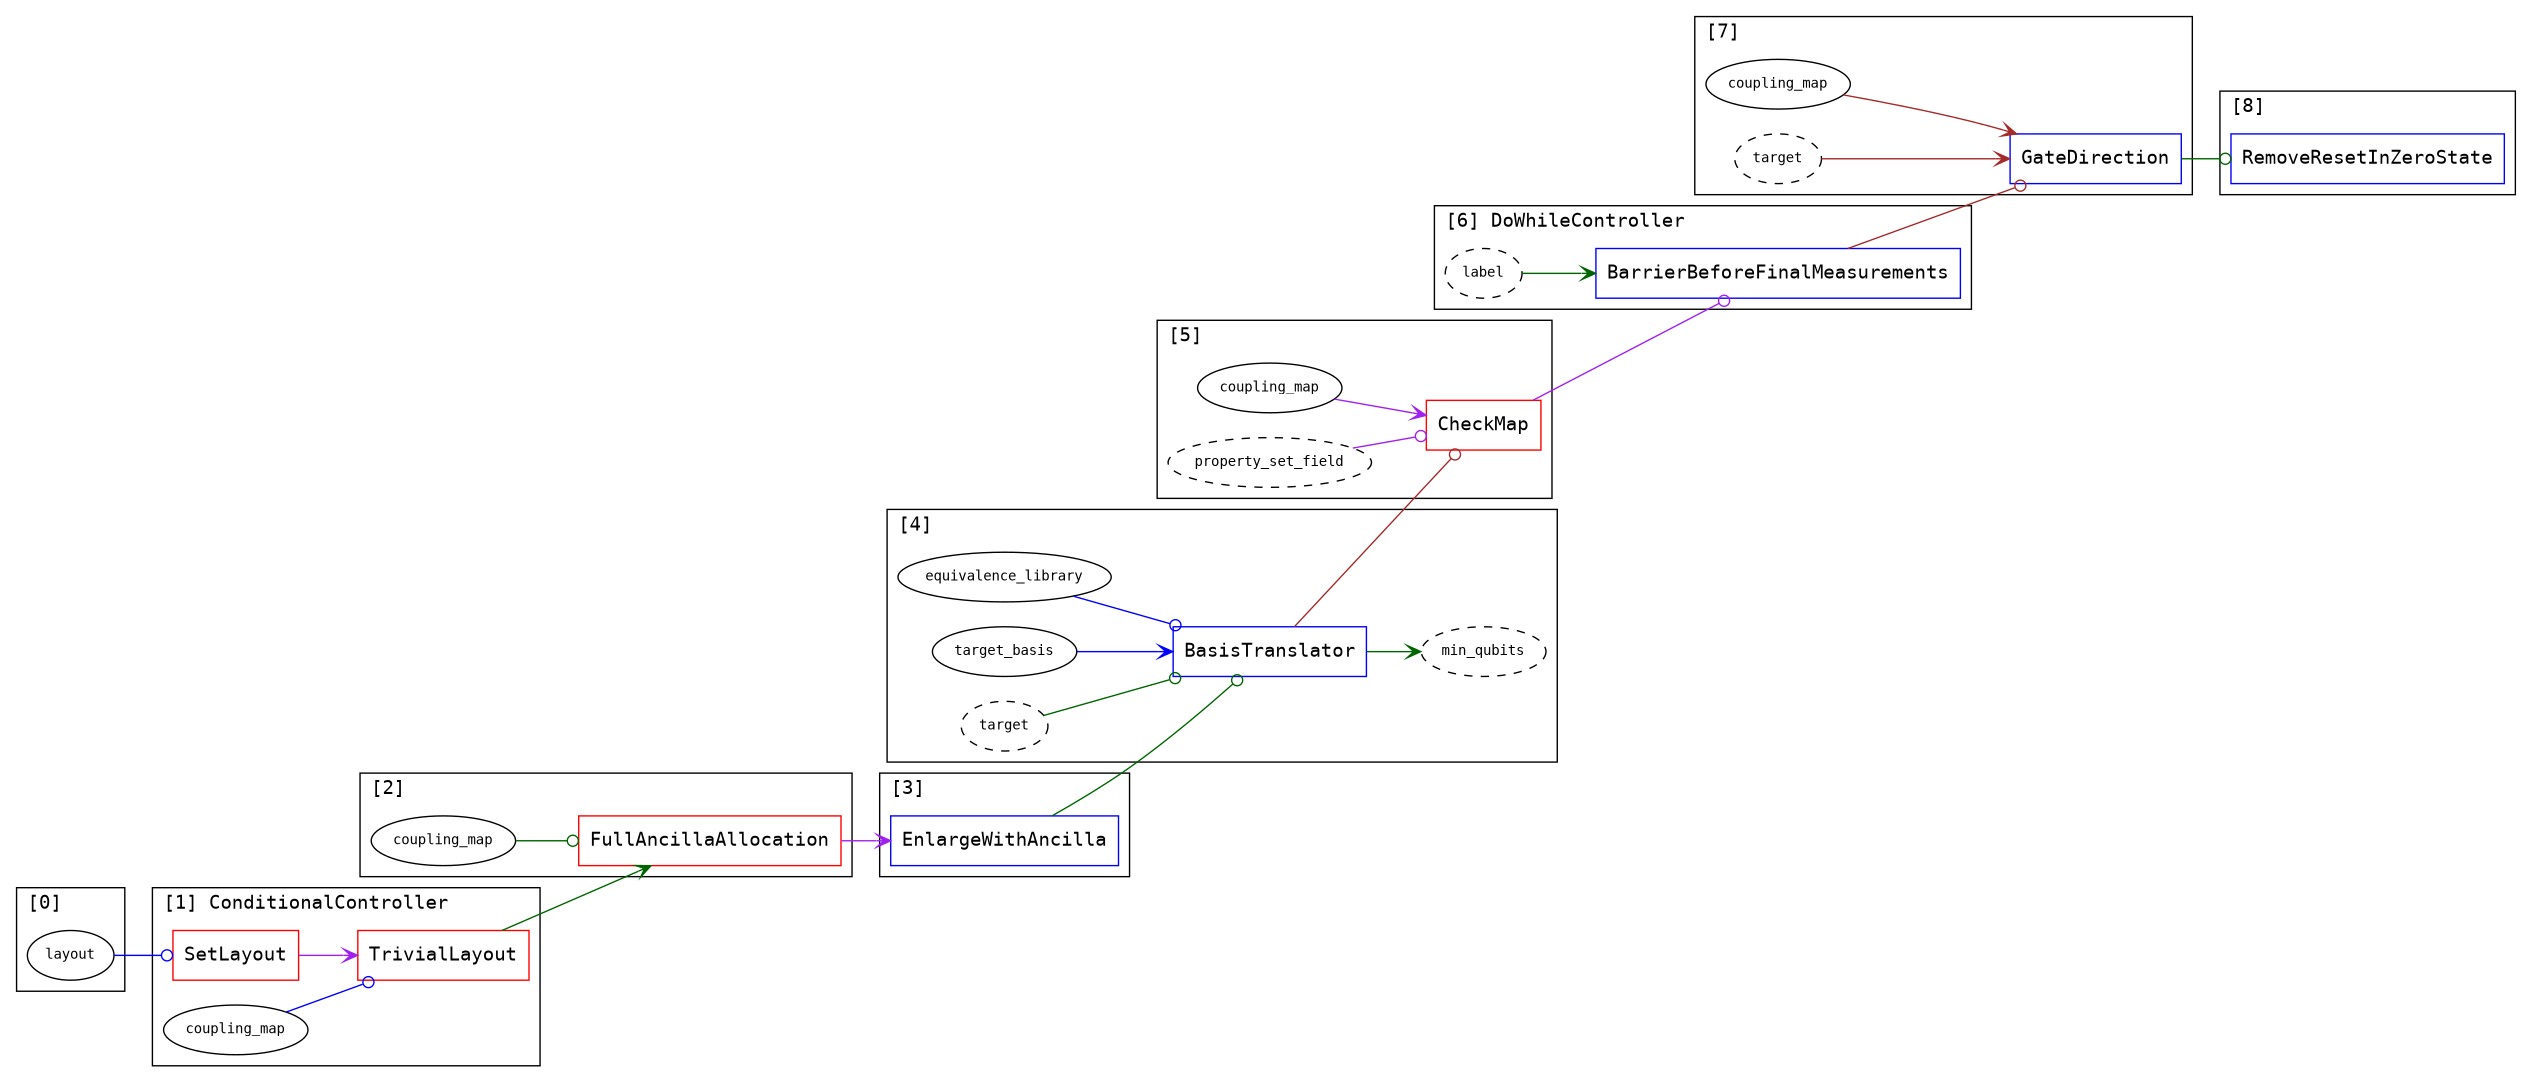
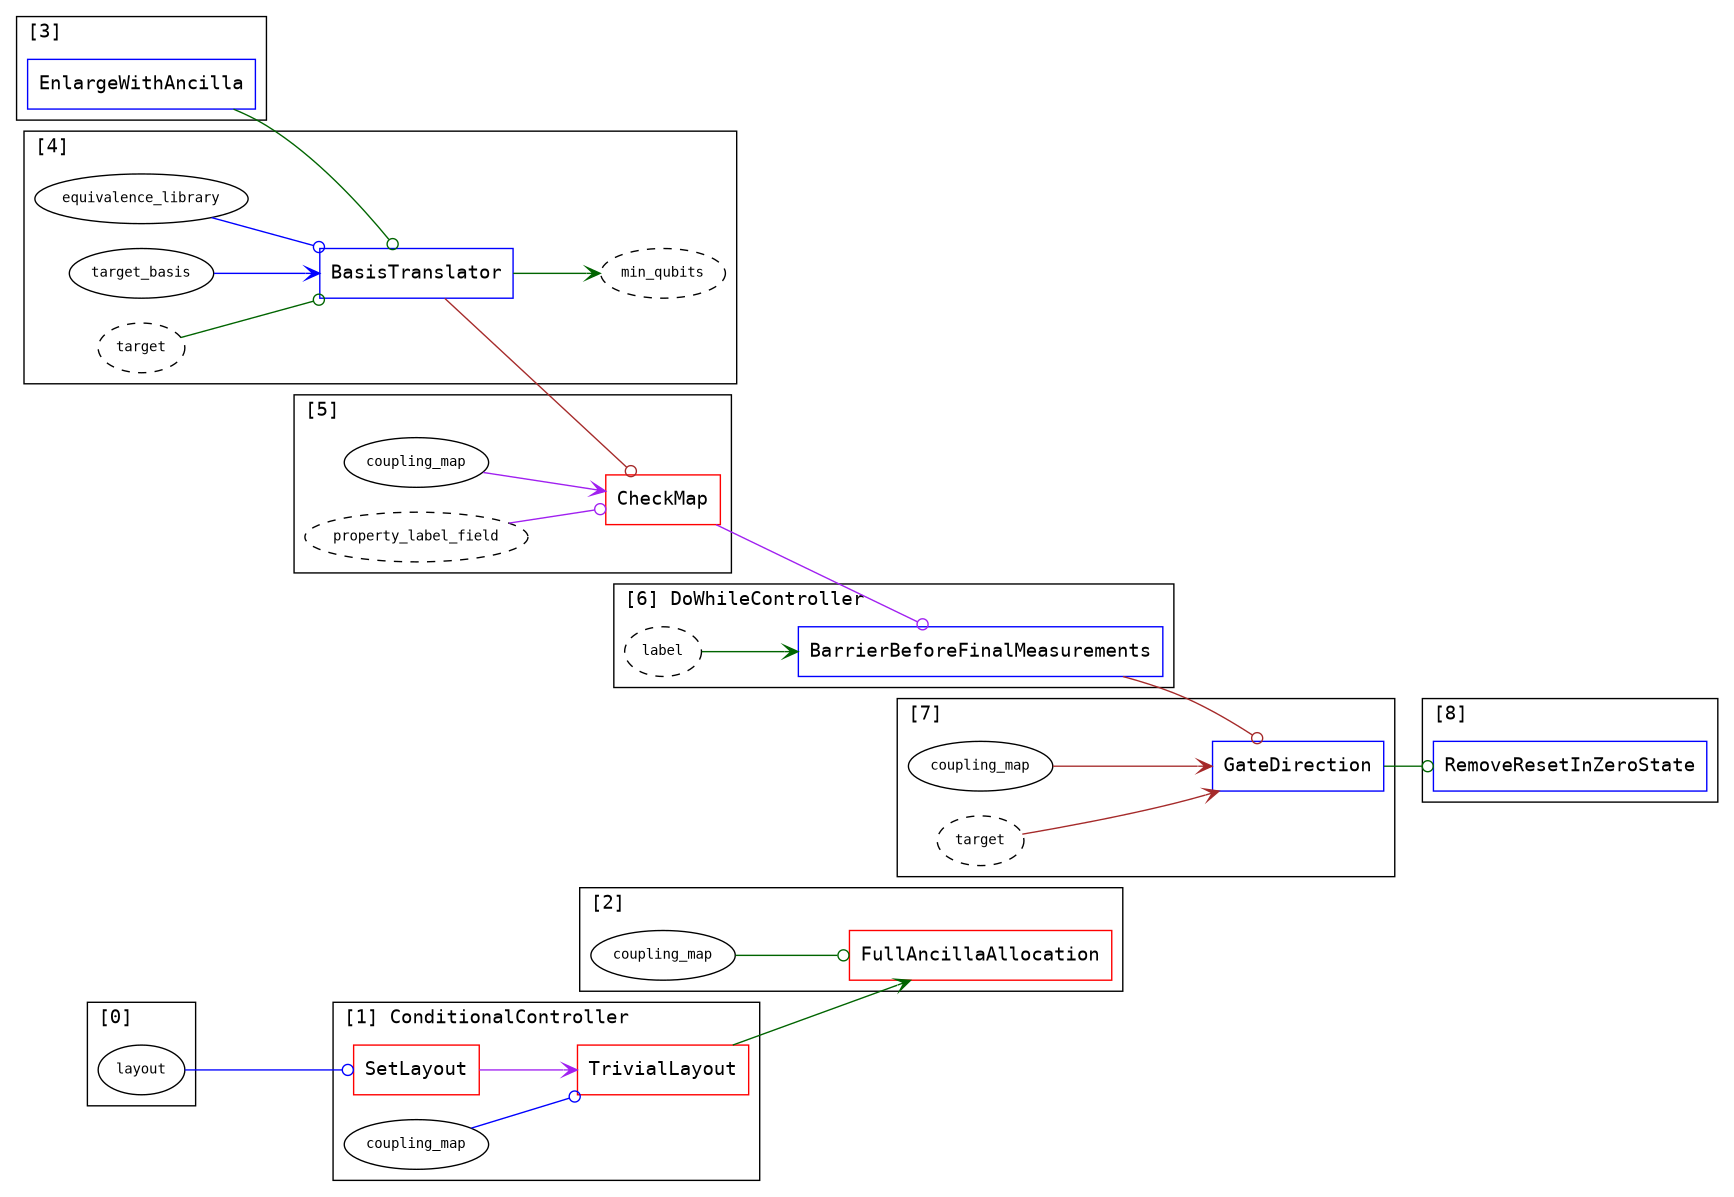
(1270, 462) -> (416, 537)
(861, 841) -> none
